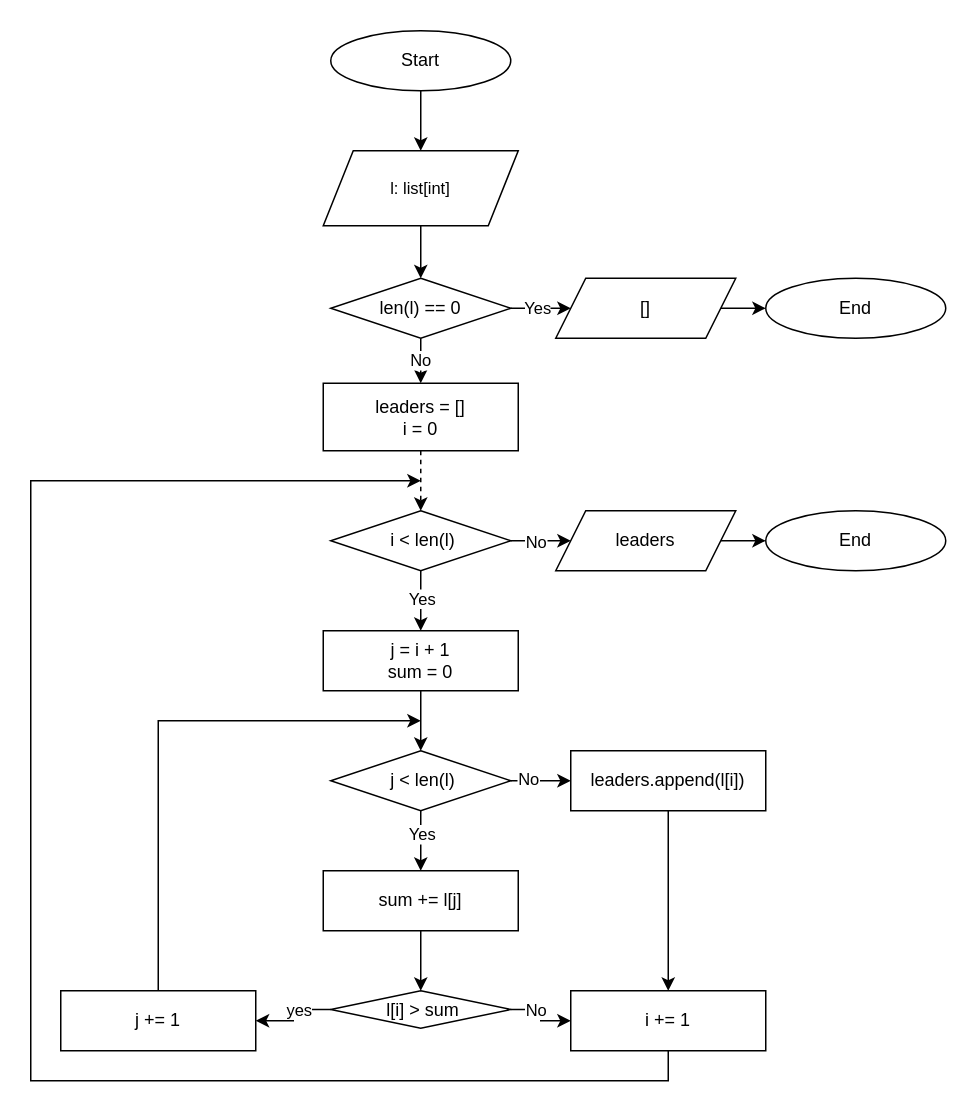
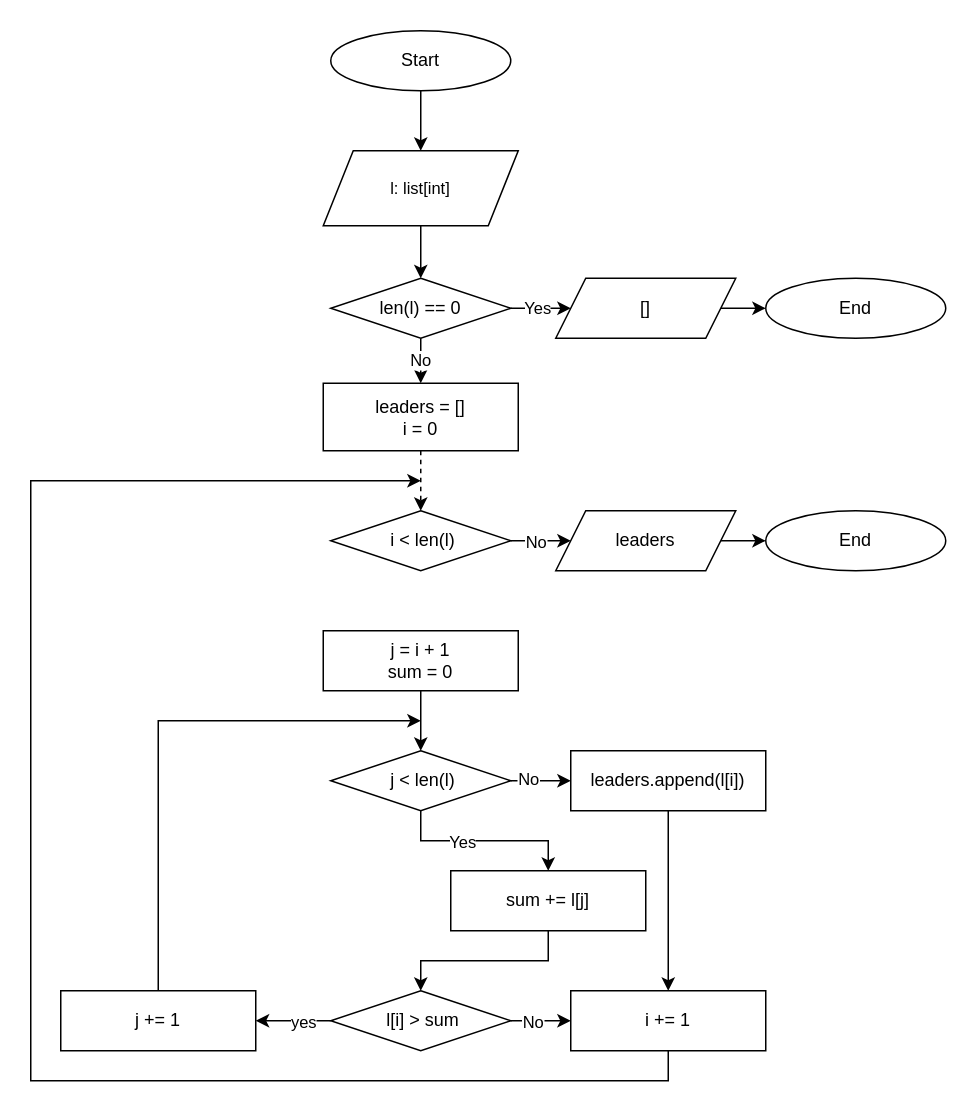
(421, 596) -> none
(421, 901) -> (548, 901)
(421, 1010) -> (421, 1021)
